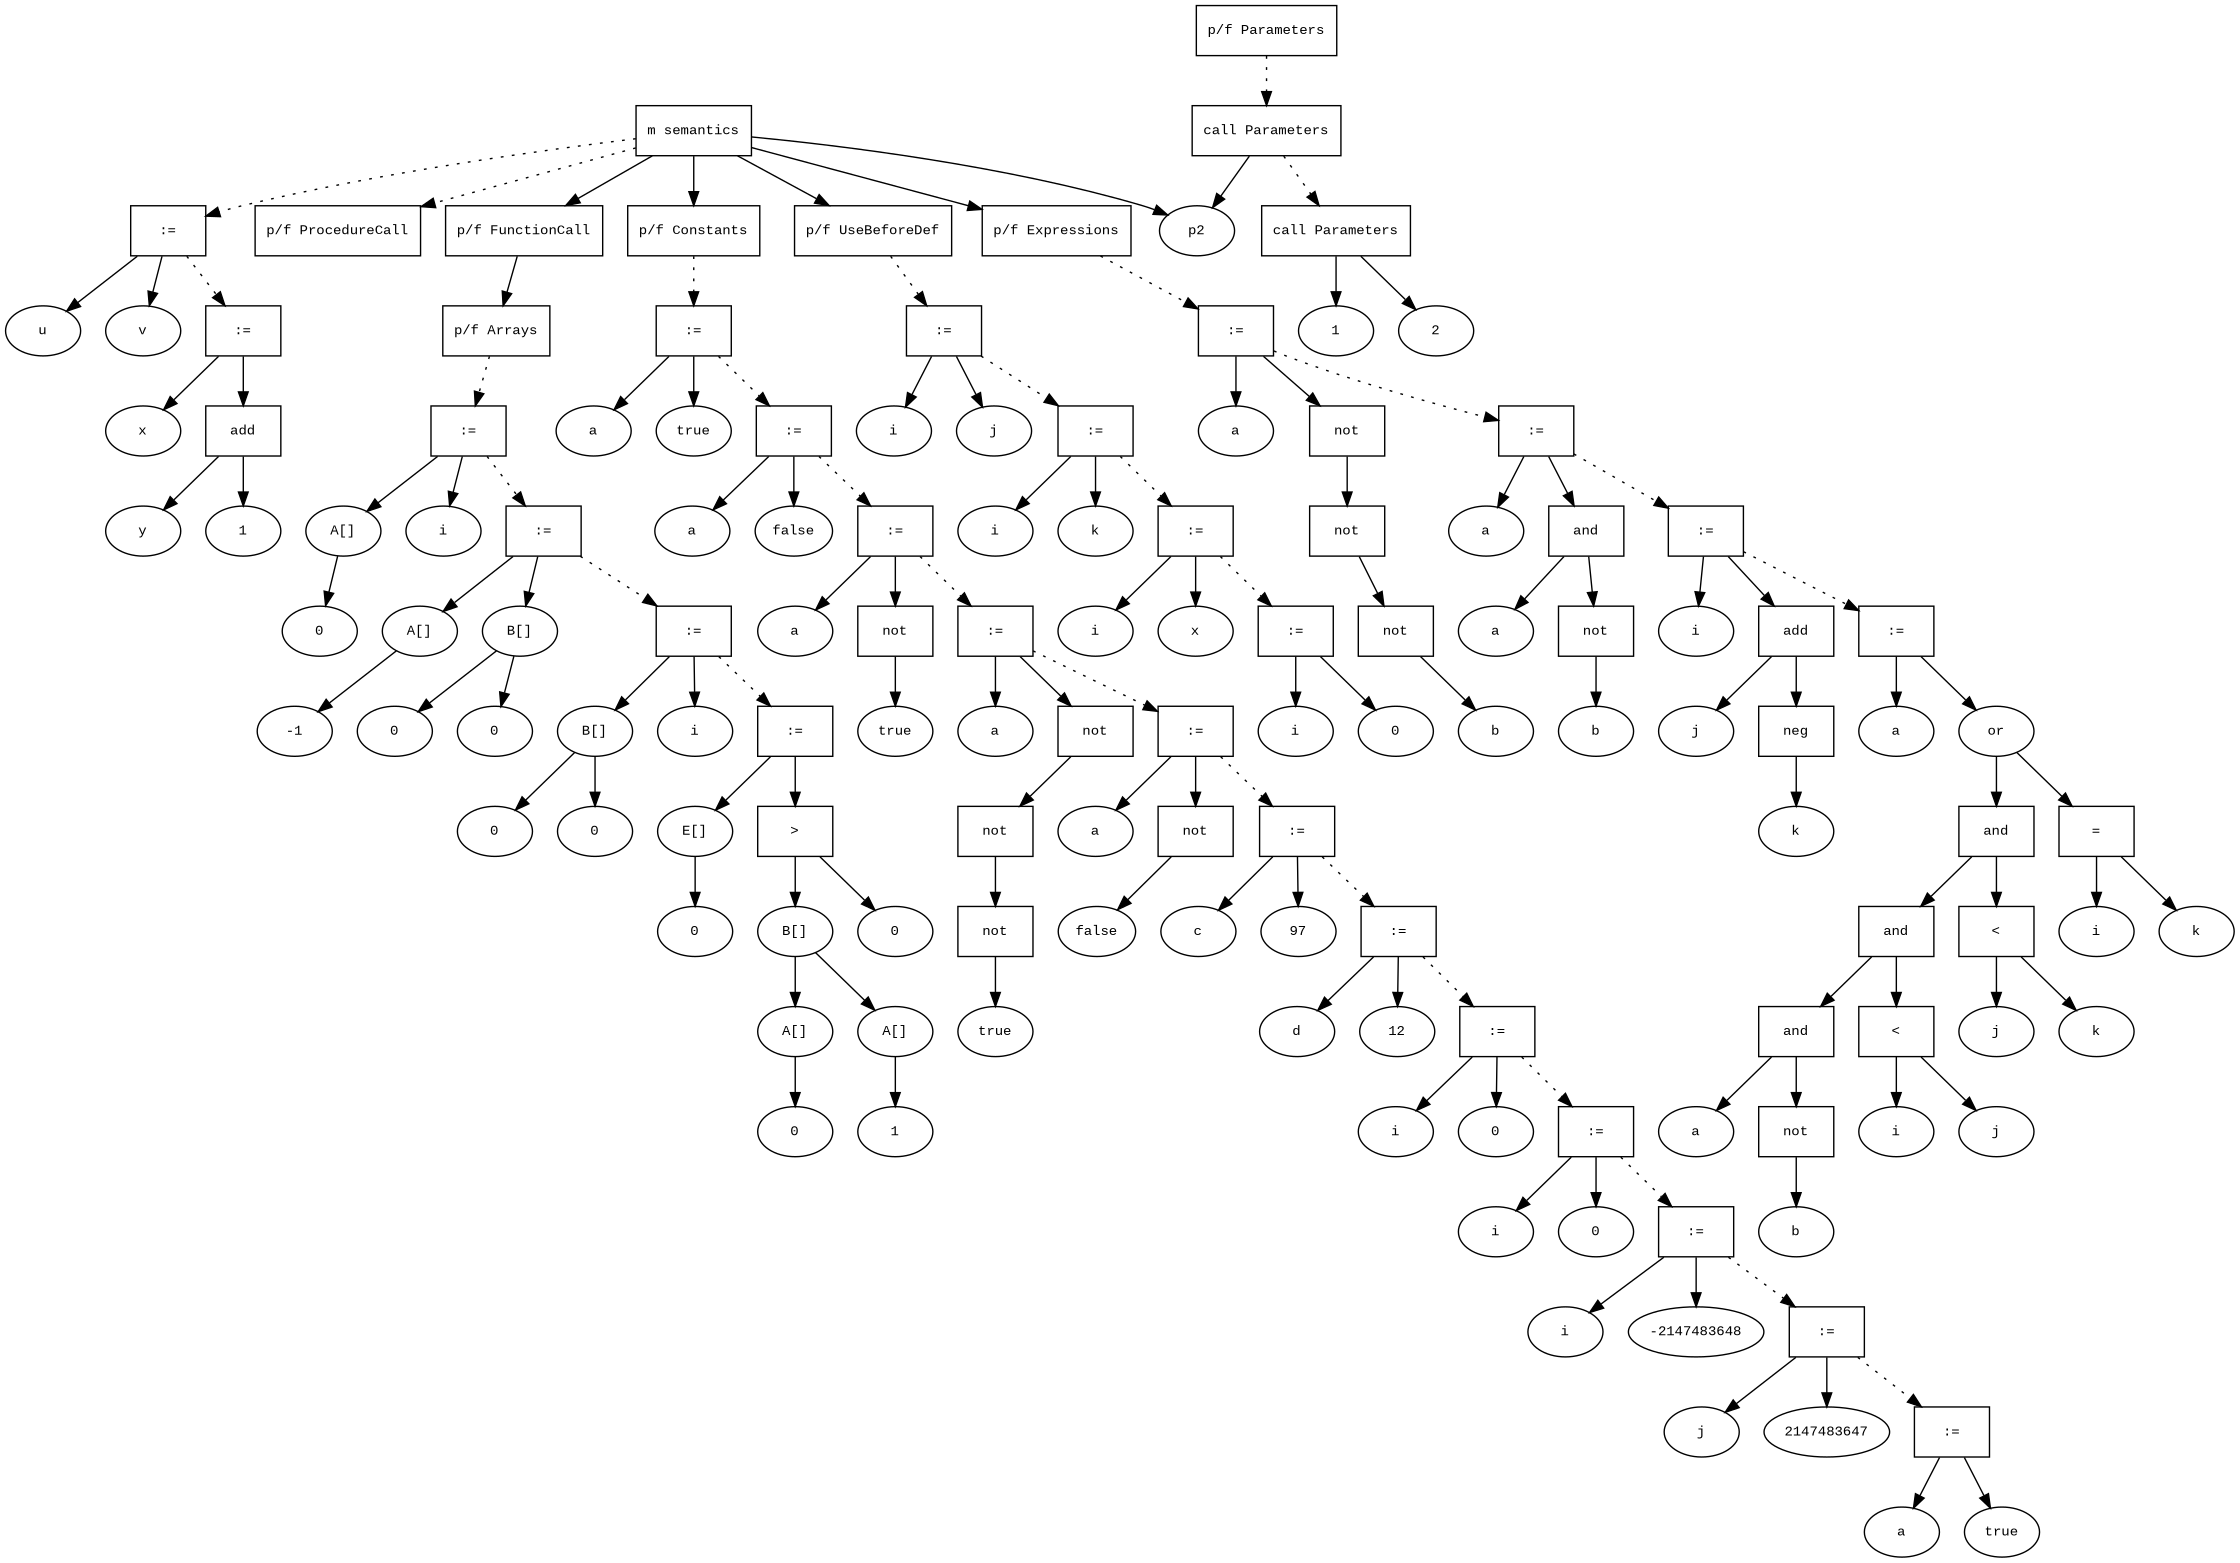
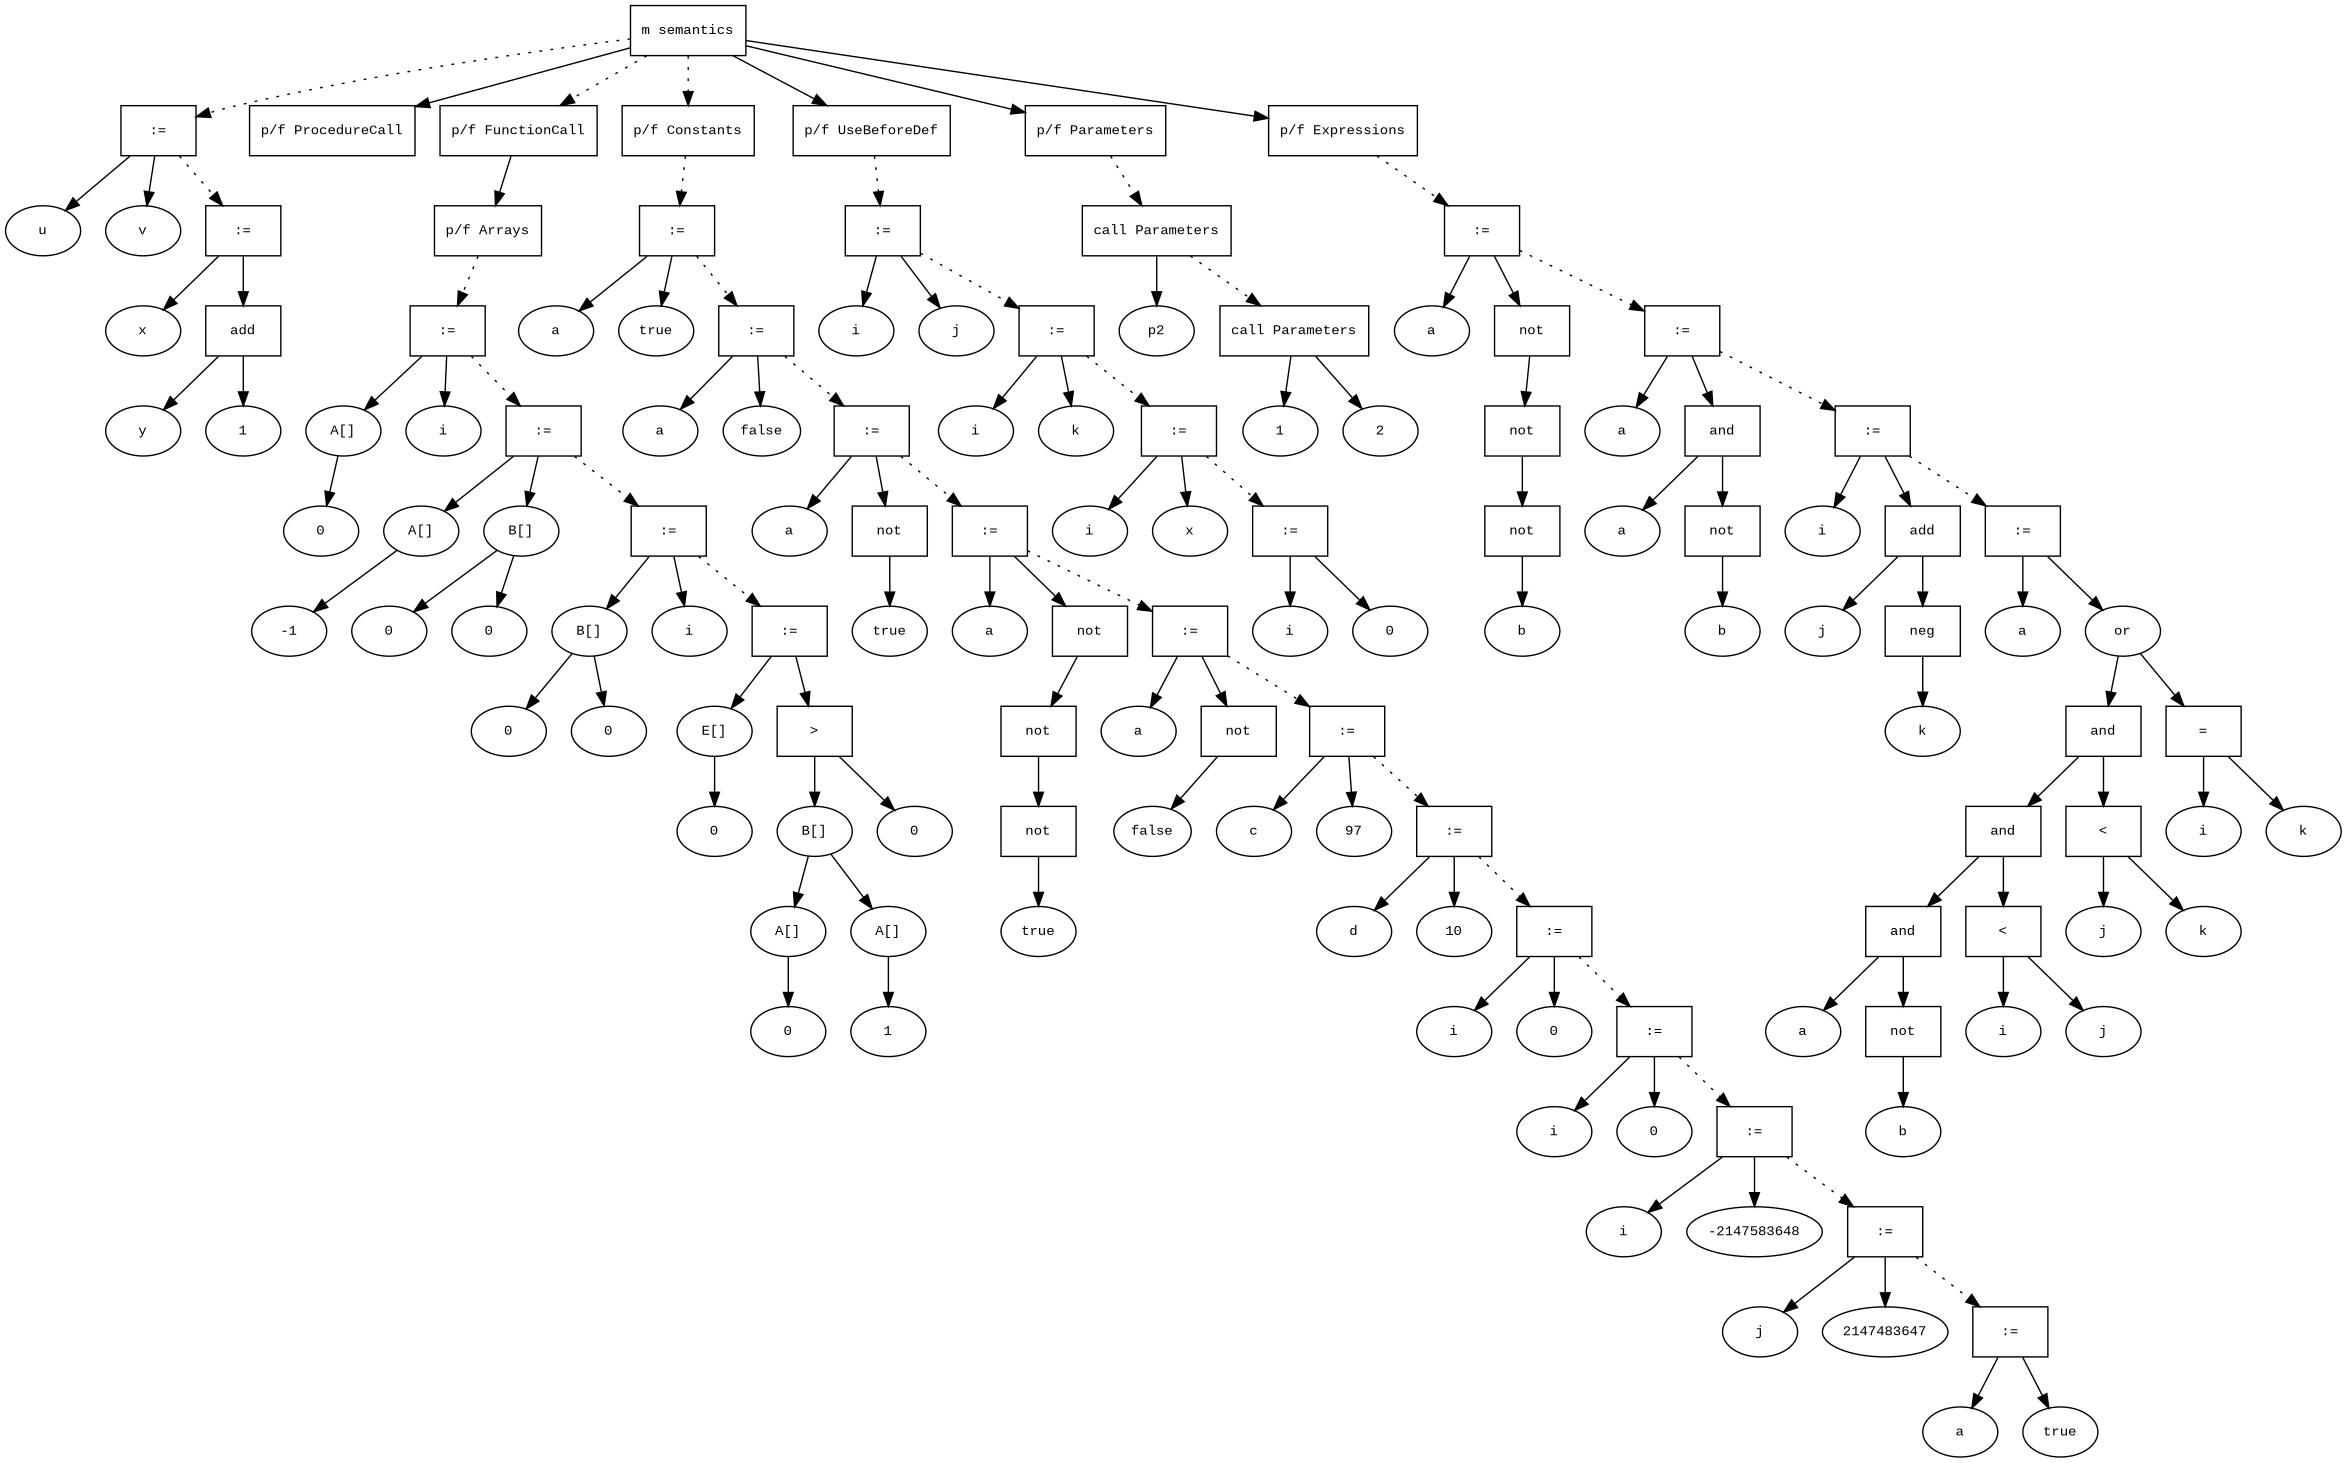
(955, 164) -> (879, 78)
(694, 174) -> (688, 74)
(535, 175) -> (530, 75)
(615, 177) -> (610, 77)
(1397, 1032) -> (1454, 931)
(1696, 1332) -> (1755, 1232)
